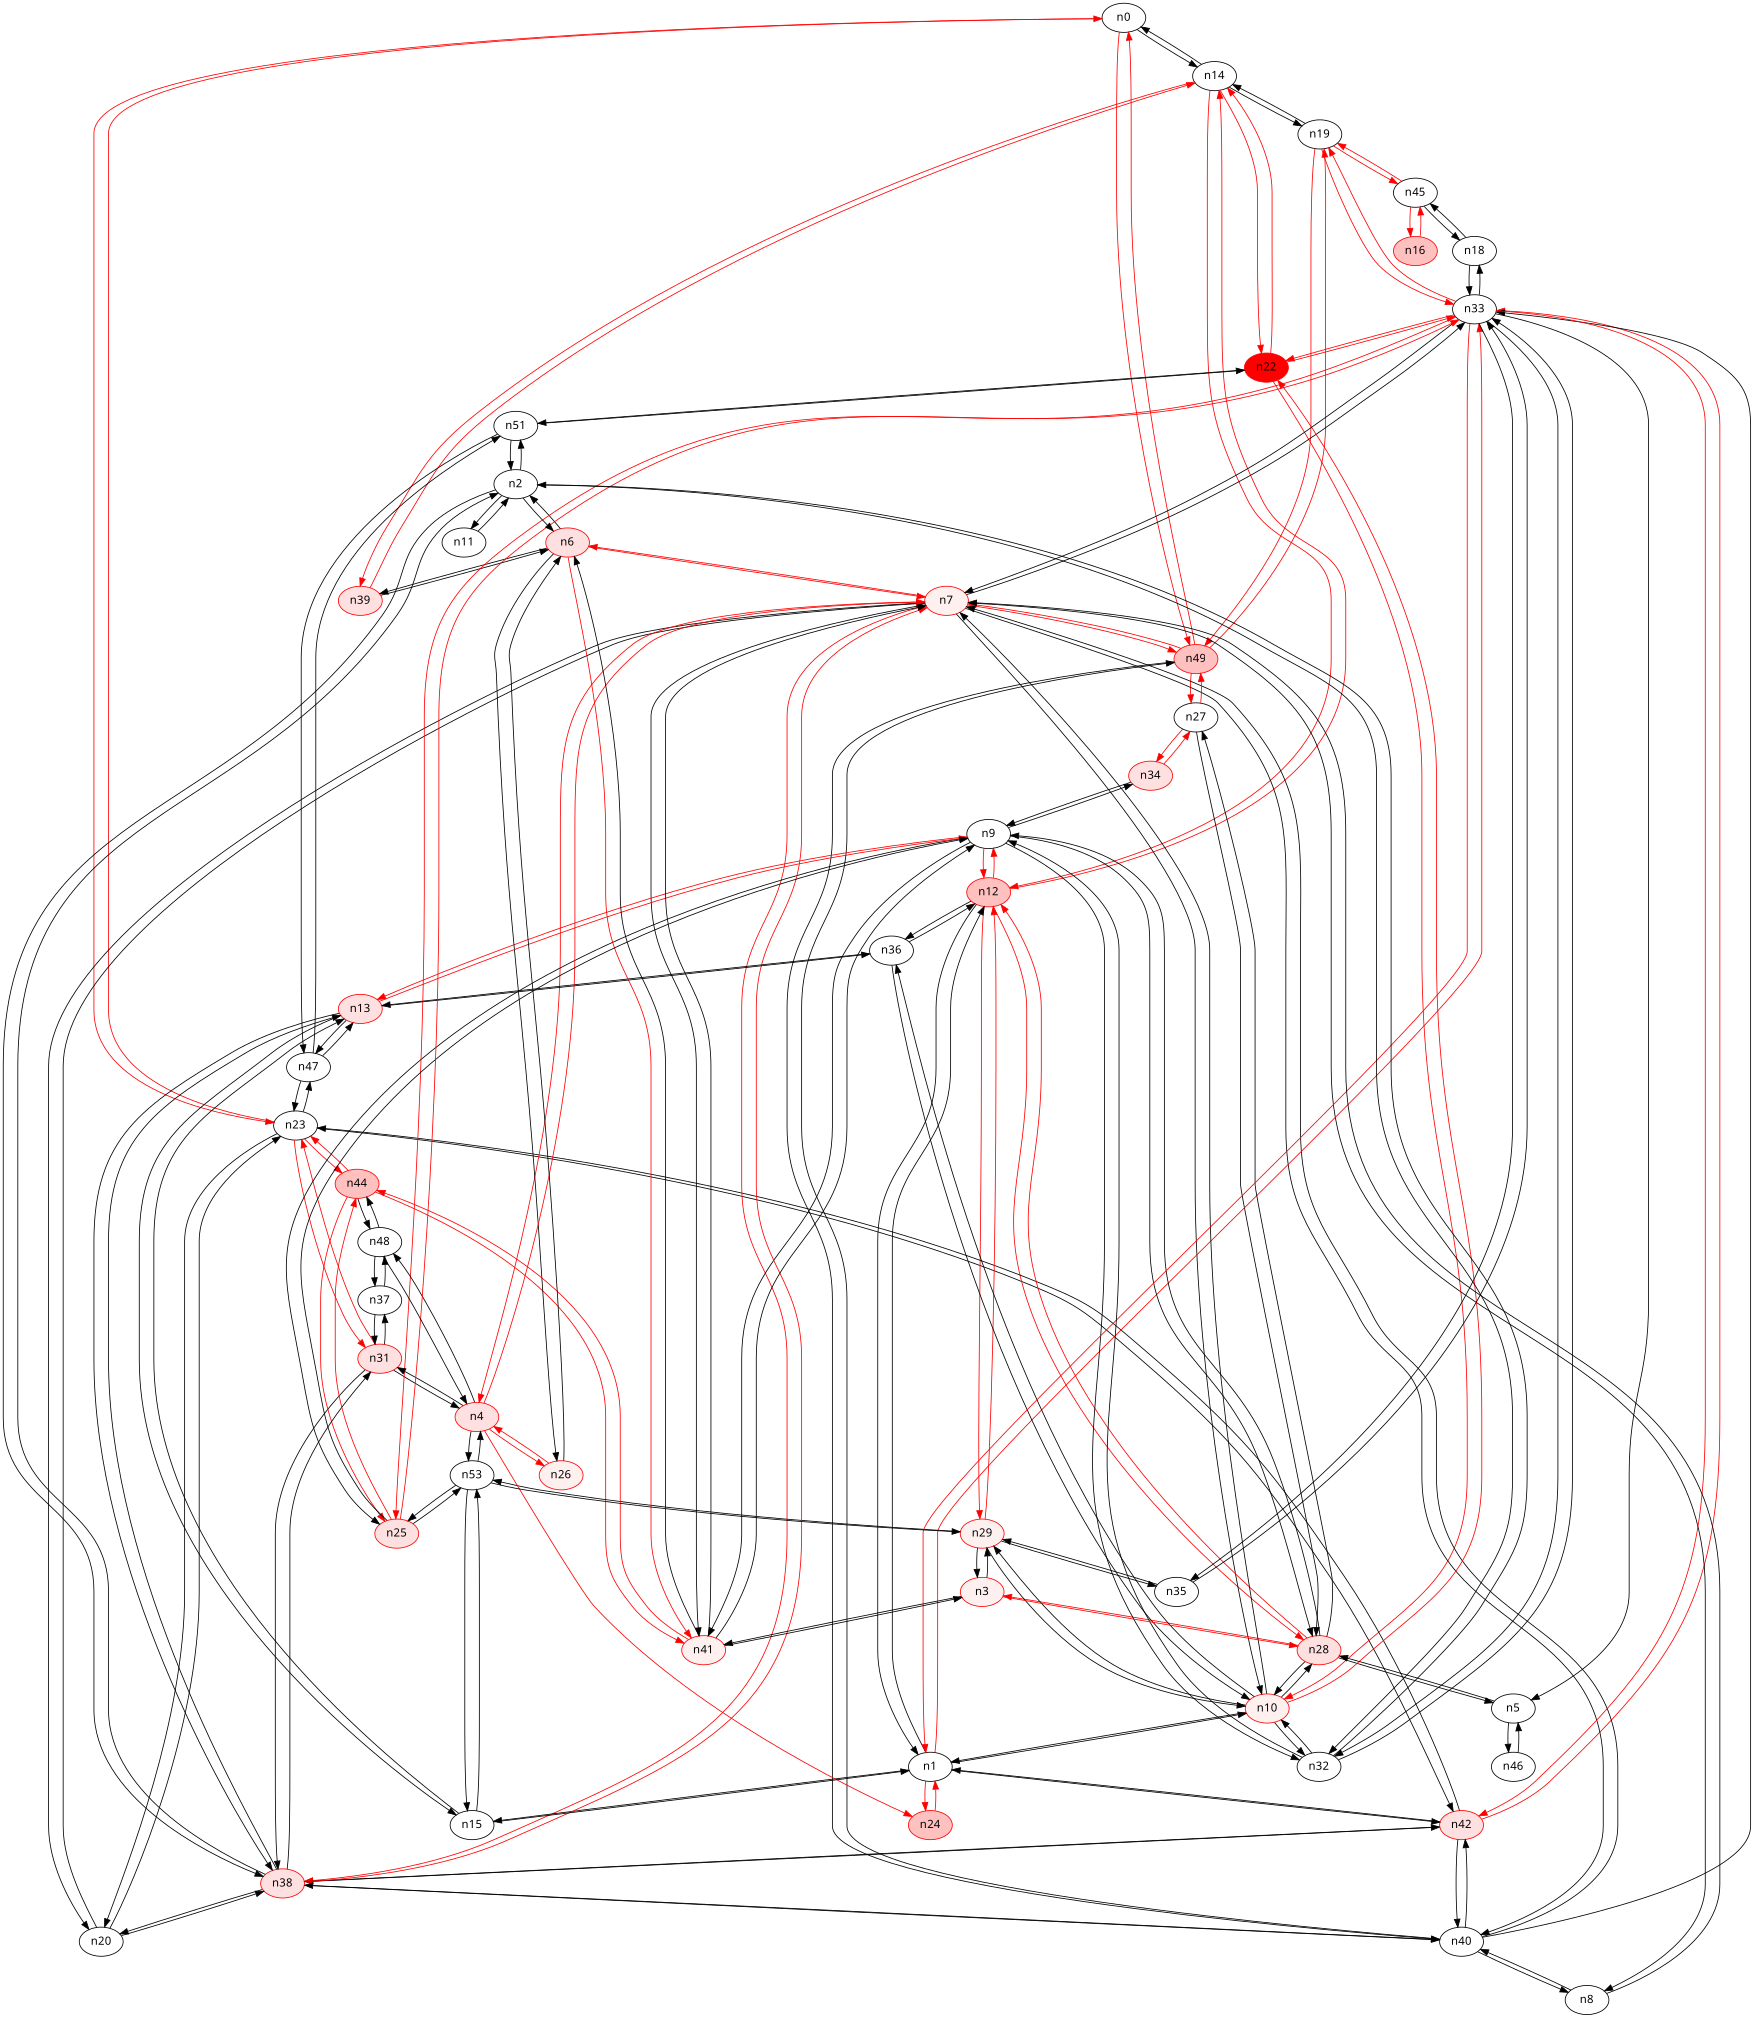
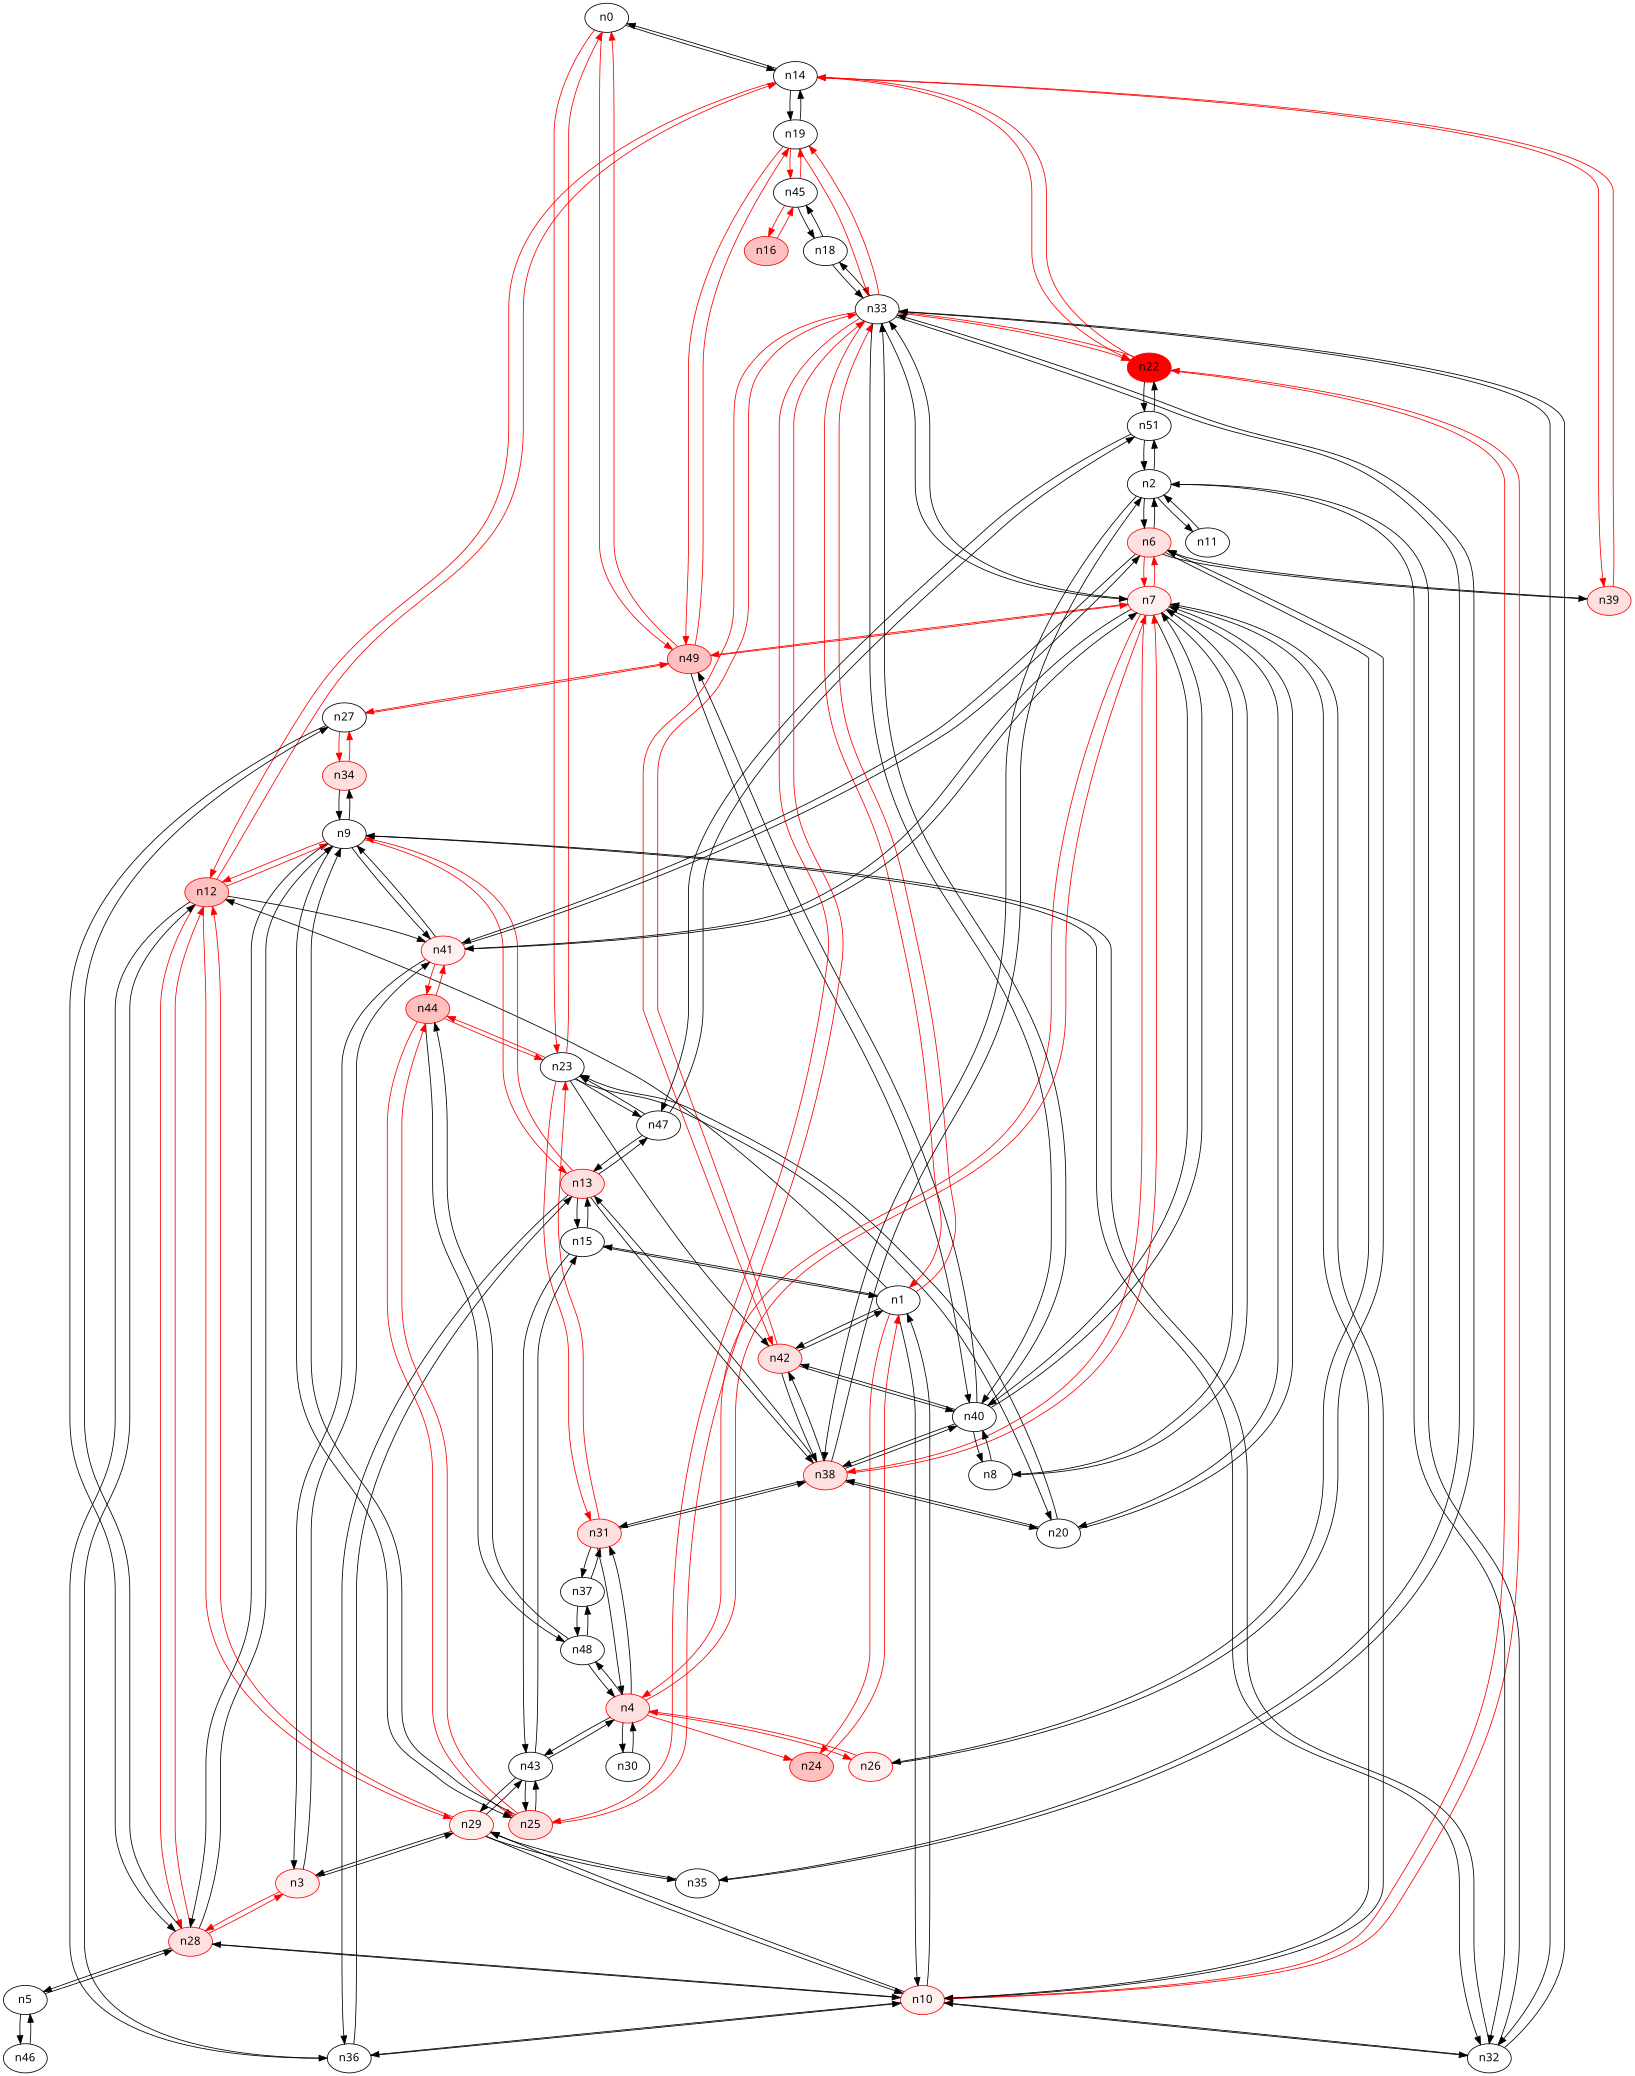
(1649, 980) -> (932, 876)
(651, 1093) -> (829, 792)
(1053, 1288) -> none
(878, 1319) -> (324, 914)
(472, 1475) -> (531, 1767)
none -> (628, 1767)
